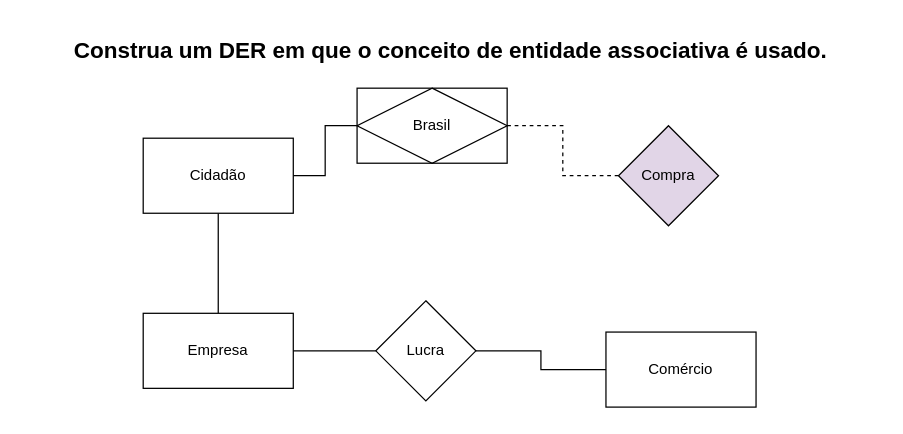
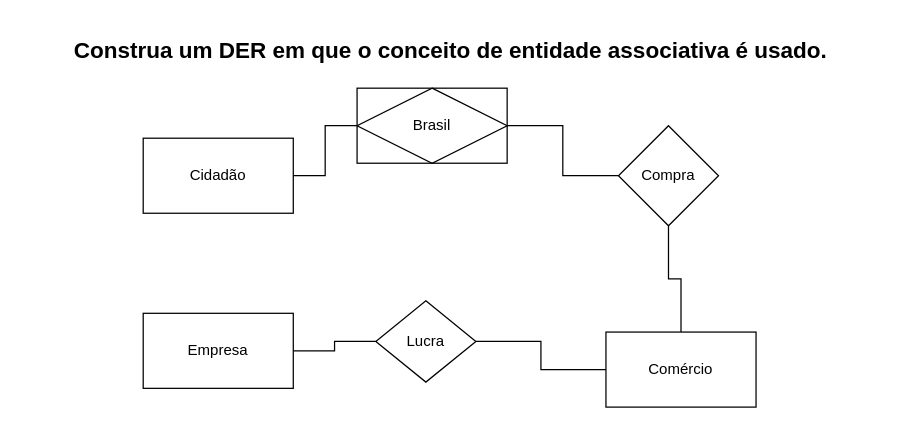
(563, 151) -> (563, 151)
(668, 176) -> (668, 176)
(218, 263) -> none
none -> (674, 279)
(426, 351) -> (426, 341)
